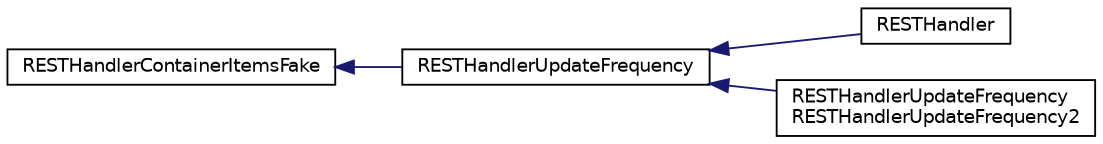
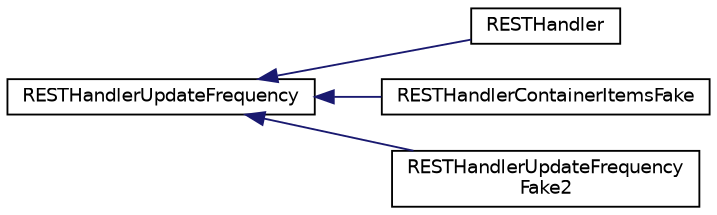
(378, 67) -> (358, 97)
(936, 108) -> (546, 179)
